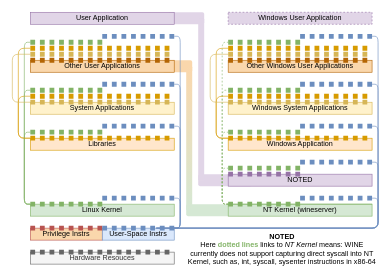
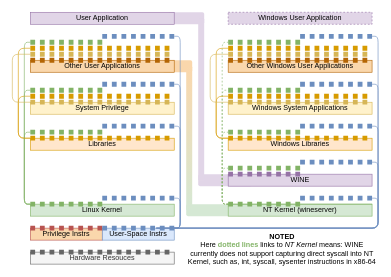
(102, 108) -> (102, 108)
(300, 144) -> (300, 144)
(300, 180) -> (300, 180)
